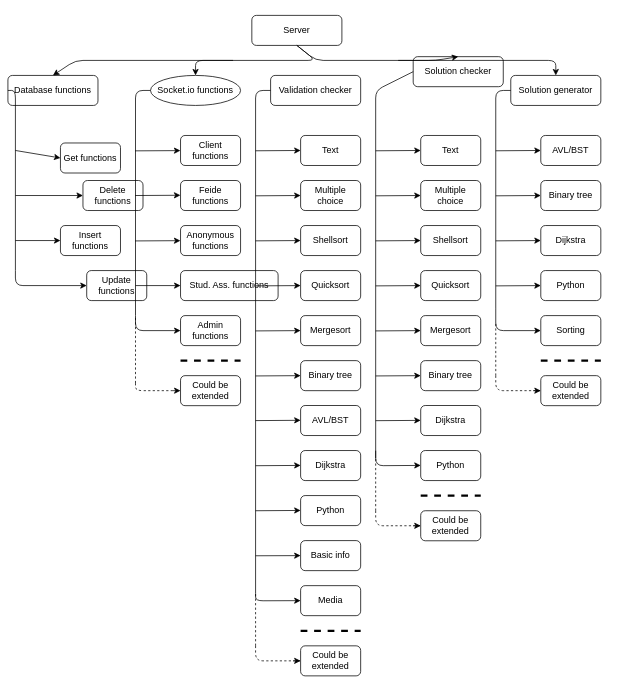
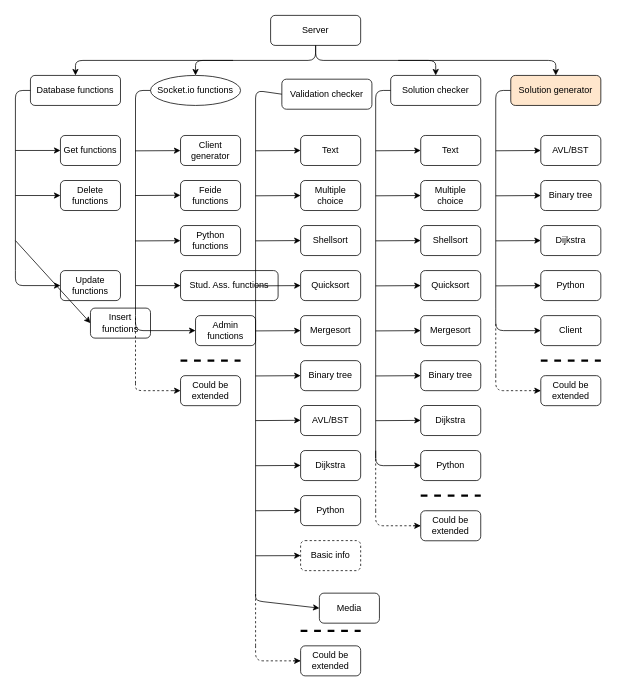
(297, 30) -> (315, 30)
(458, 72) -> (435, 90)
(53, 90) -> (75, 90)
(315, 90) -> (327, 94)
(555, 90) -> (555, 90)
(210, 150) -> (210, 150)
(90, 158) -> (90, 150)
(113, 195) -> (90, 195)
(90, 240) -> (120, 323)
(210, 240) -> (210, 240)
(117, 285) -> (90, 285)
(210, 330) -> (225, 330)
(570, 330) -> (570, 330)
(330, 555) -> (330, 555)
(330, 600) -> (349, 608)
